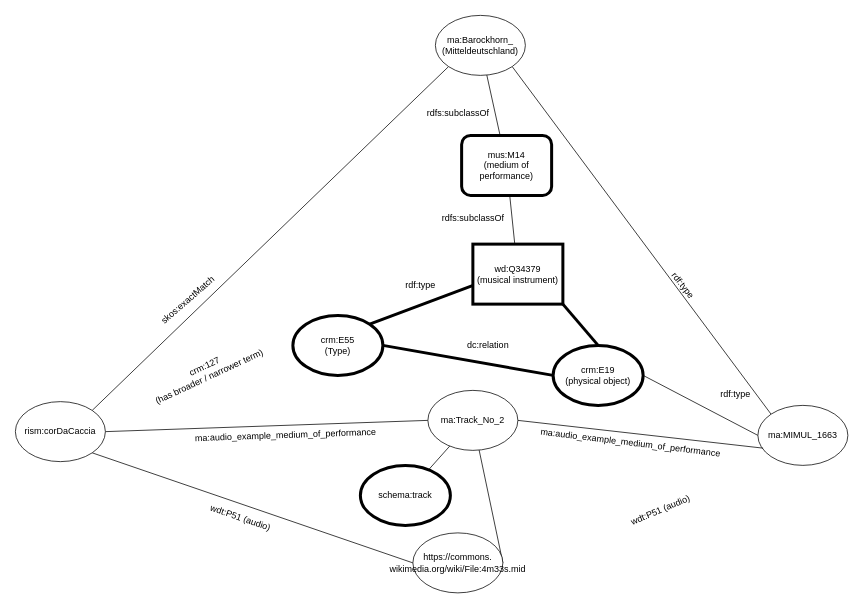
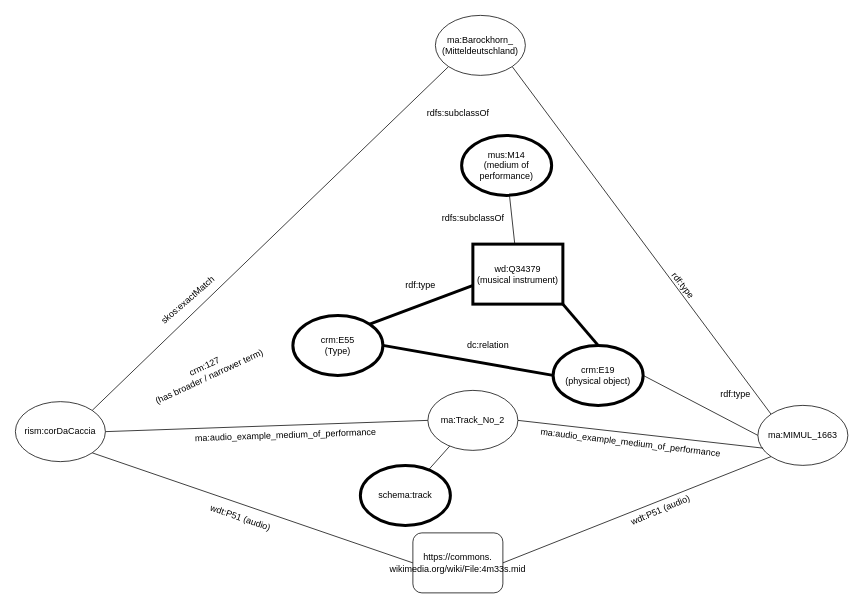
(493, 105) -> none
(507, 165) -> (507, 165)
(491, 507) -> (637, 510)
(458, 563) -> (458, 563)
